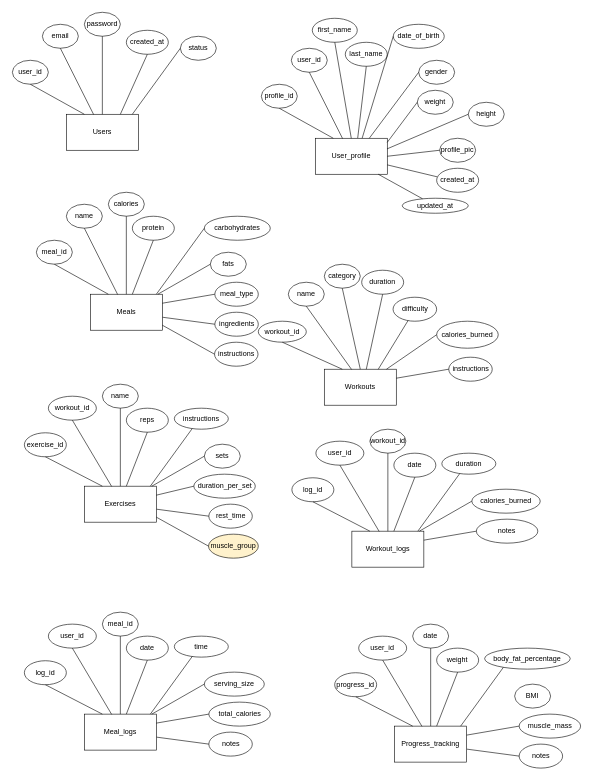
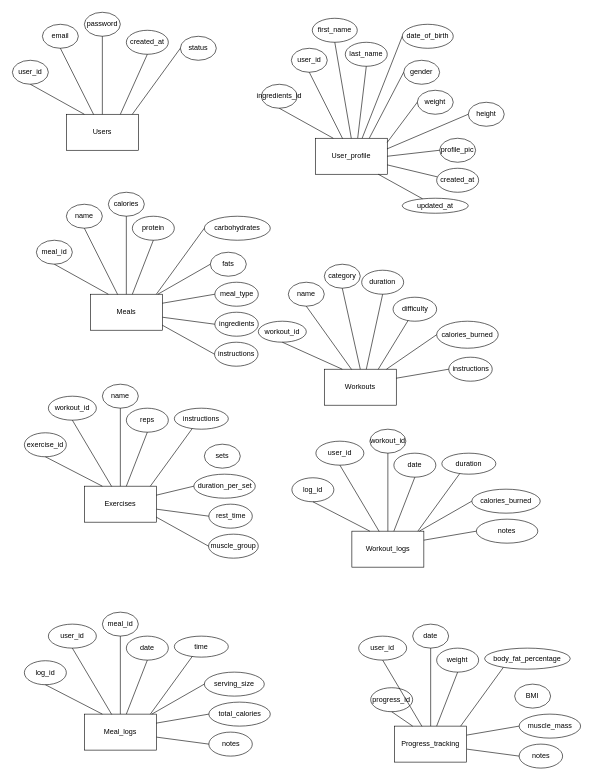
(419, 36) -> (428, 36)
(437, 72) -> (422, 72)
(279, 96) -> (279, 96)
(178, 471) -> none
(233, 546) -> (233, 546)
(356, 685) -> (392, 700)
